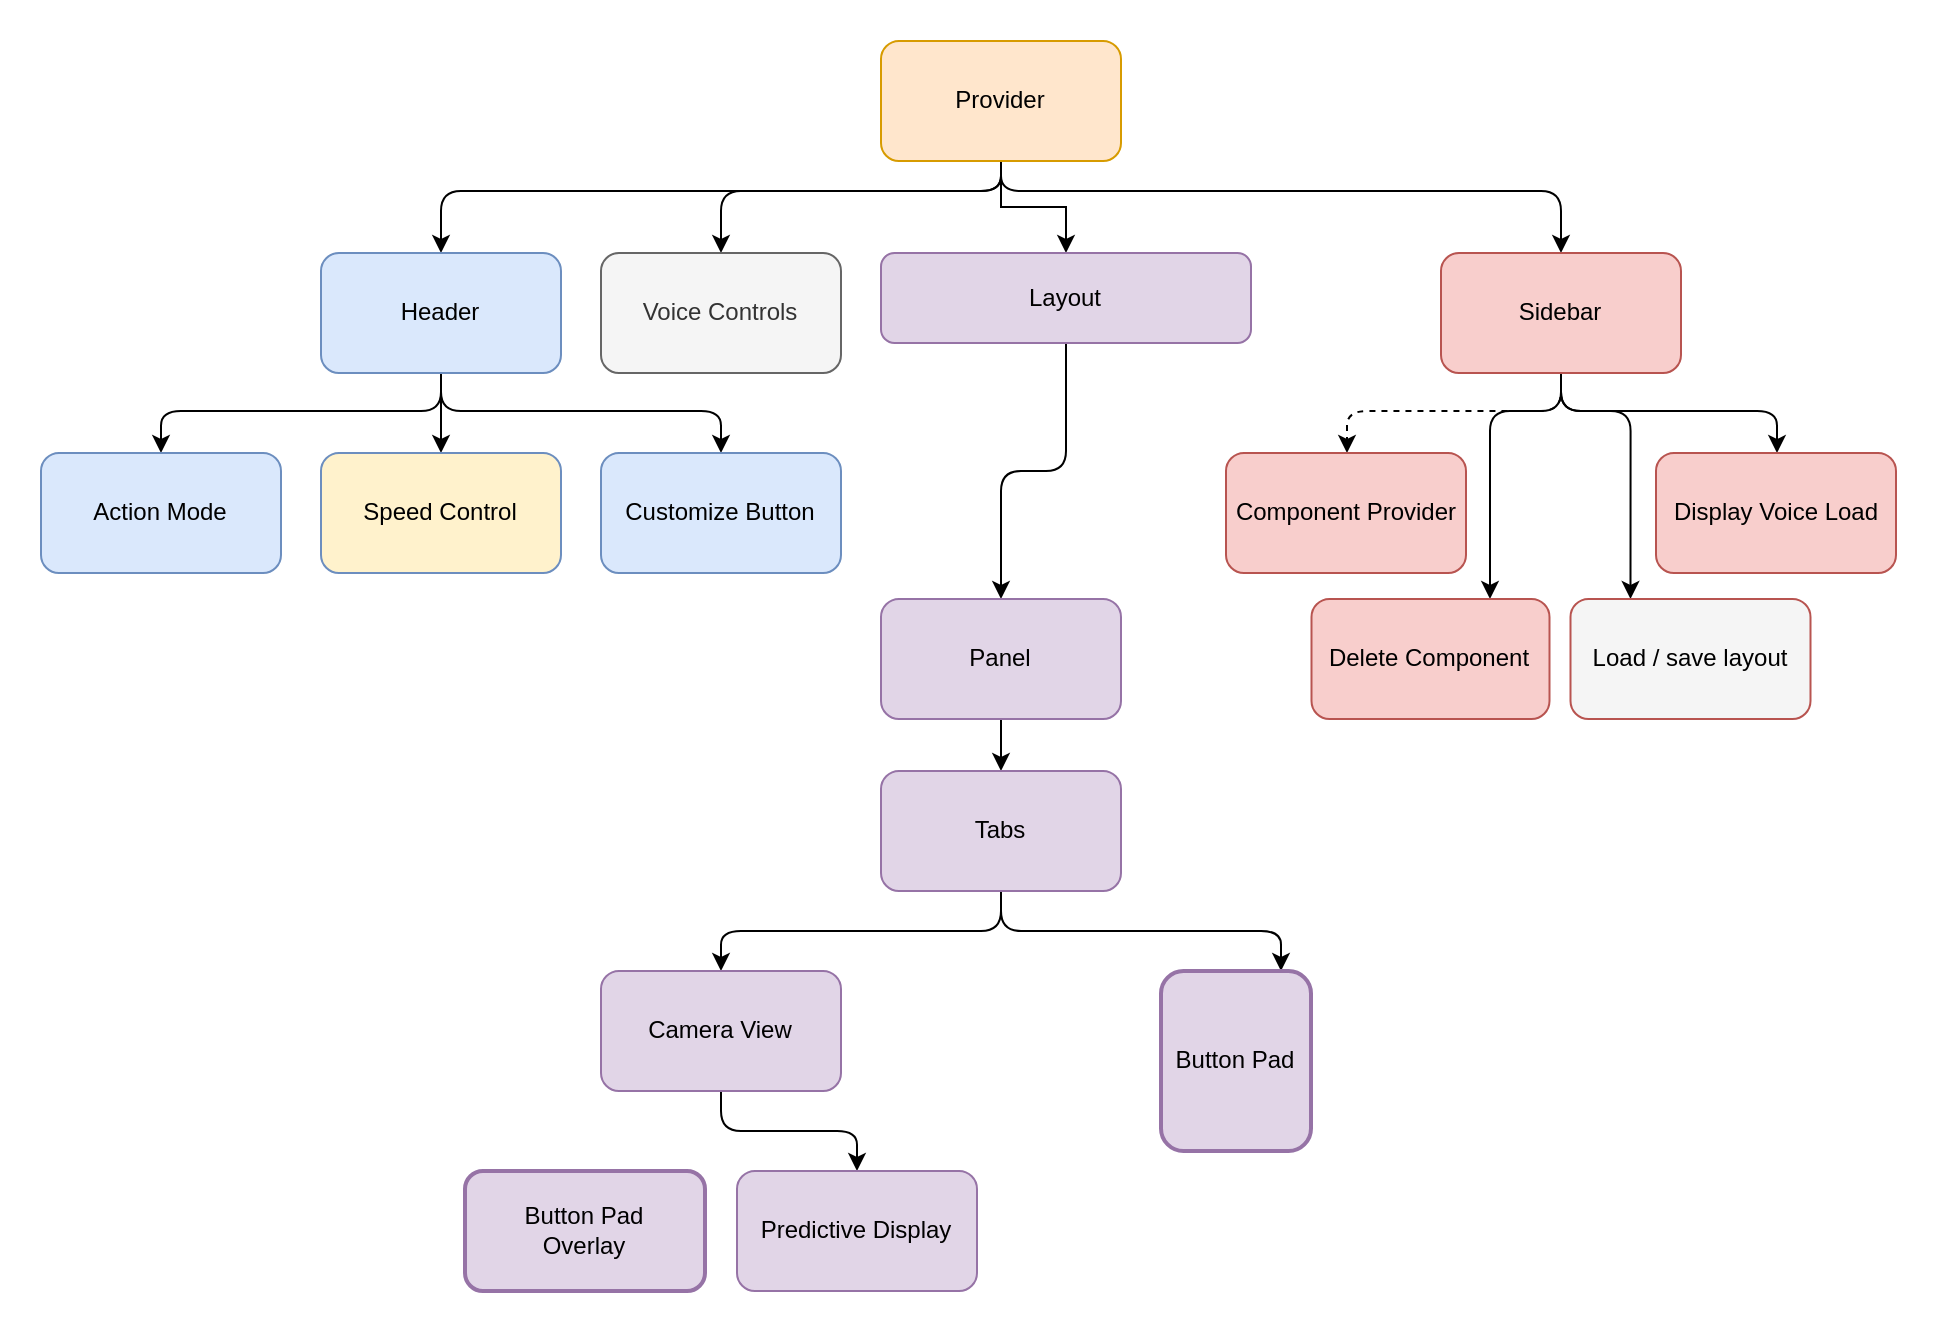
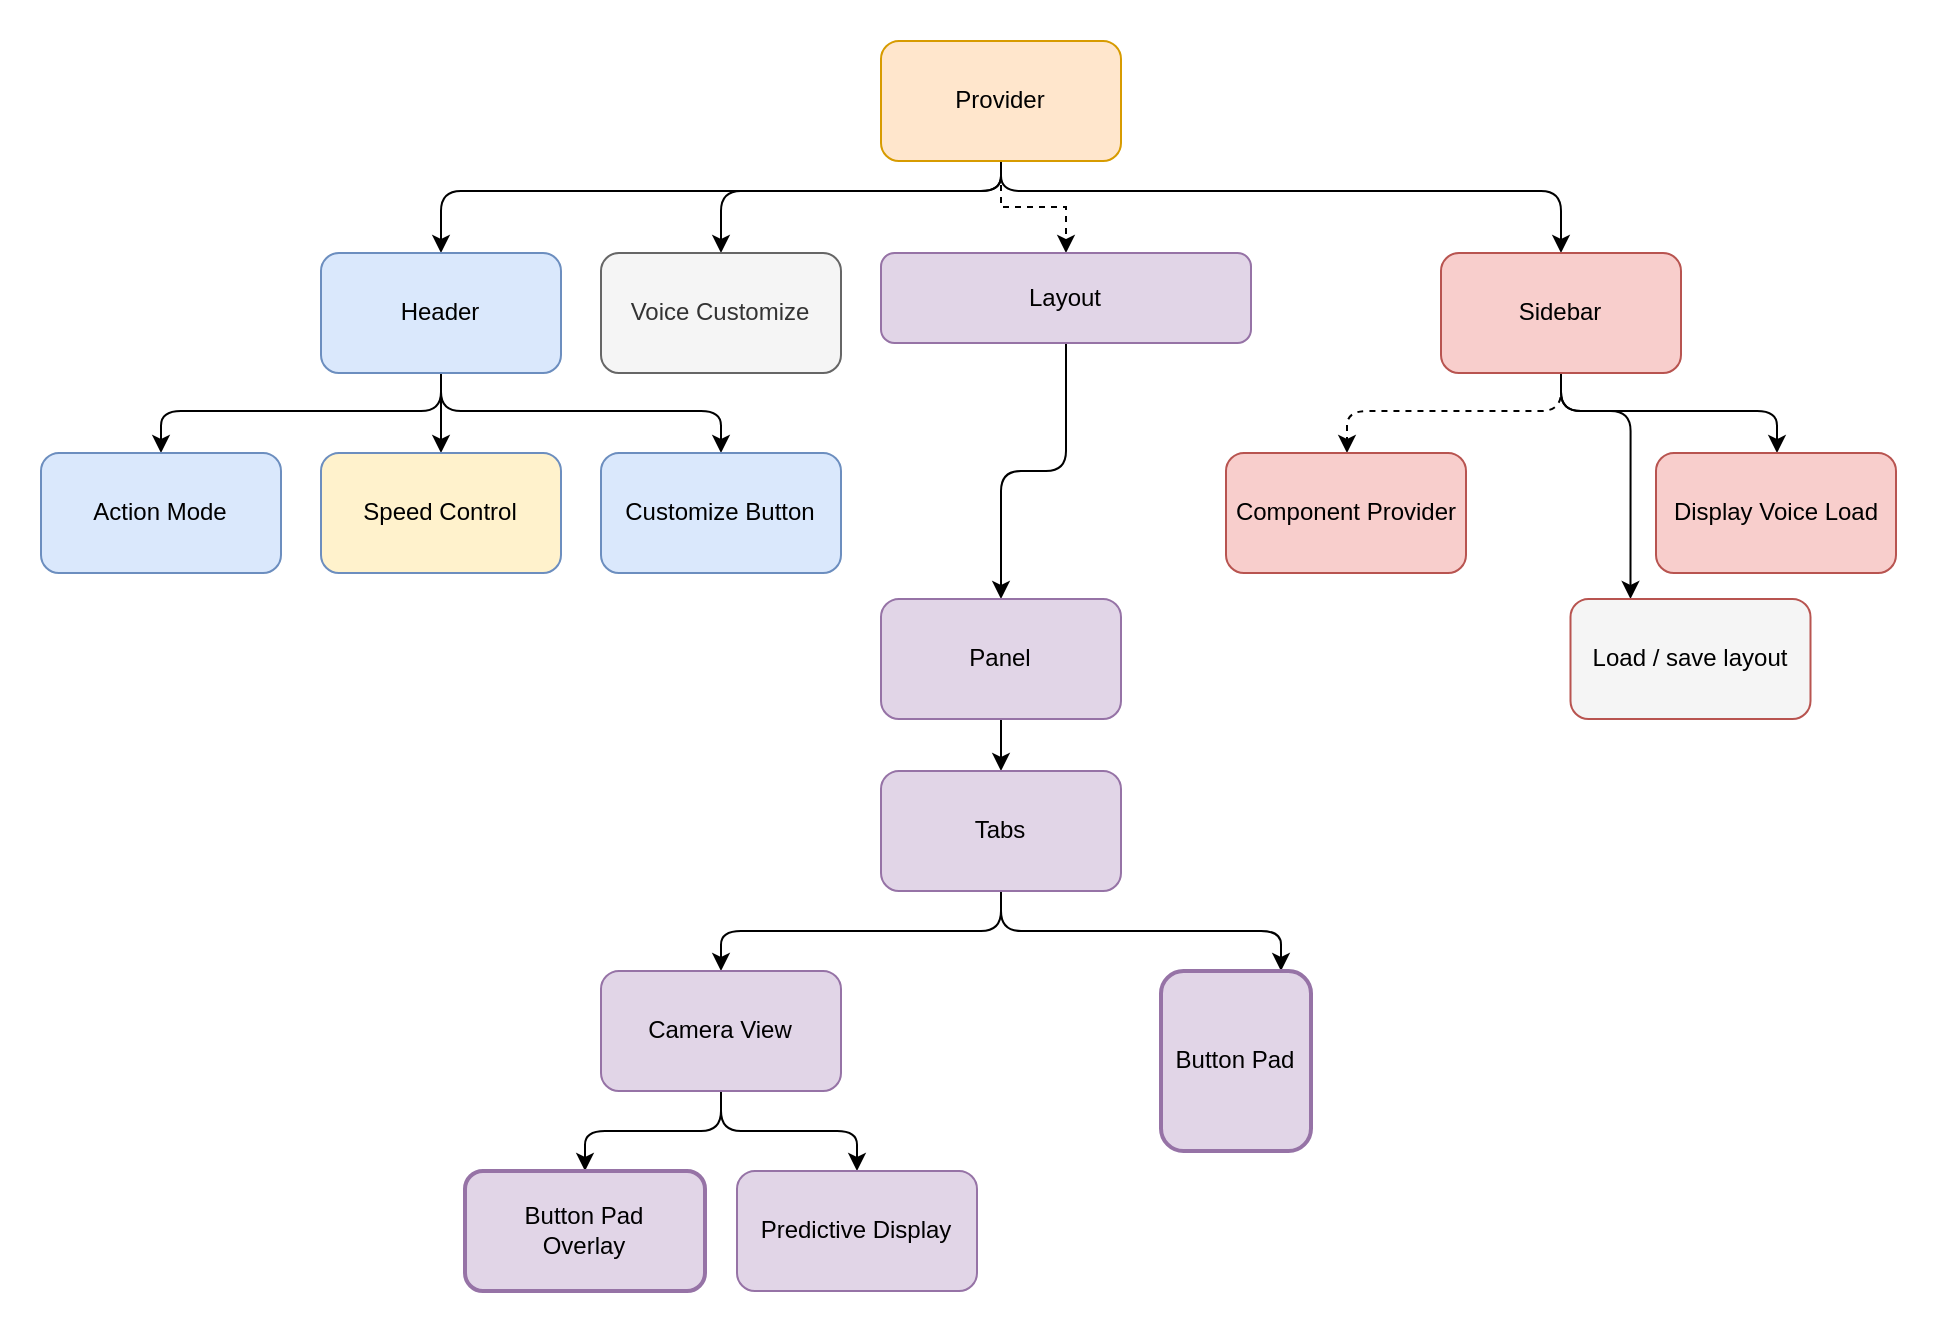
(1039, 207) -> (1039, 207)
(721, 313) -> (721, 313)
(1490, 500) -> none
(1431, 659) -> none
none -> (644, 1131)
